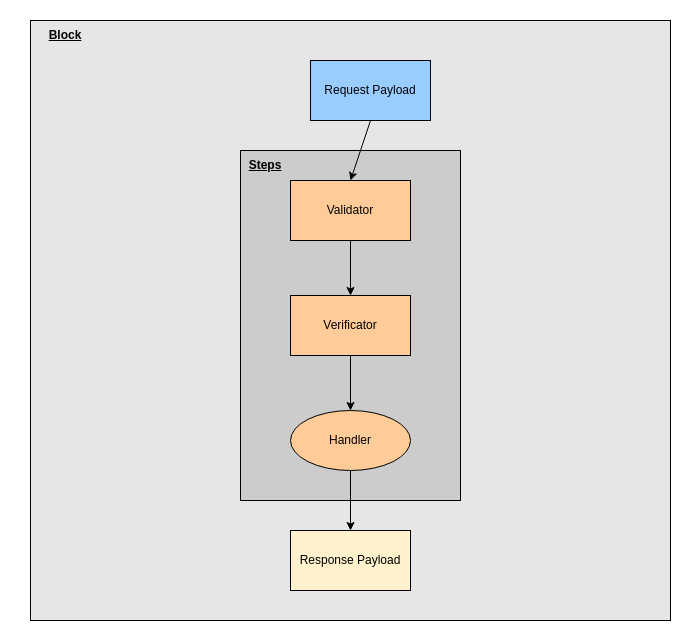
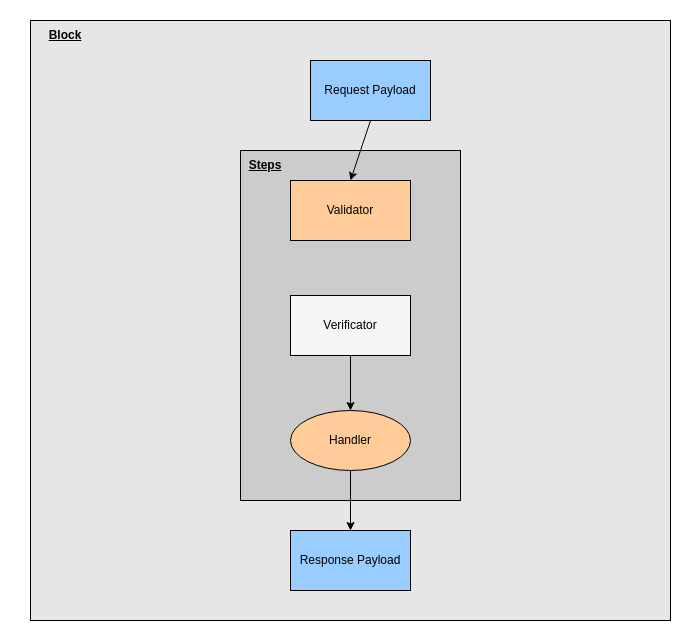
(351, 265) -> none
(351, 326) -> (351, 326)
(351, 561) -> (351, 561)
